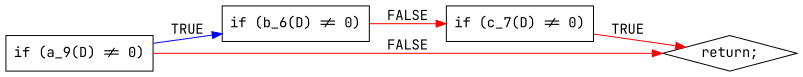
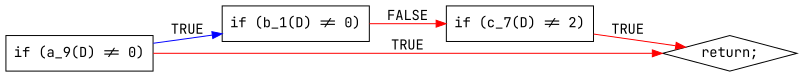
(296, 24) -> (296, 24)
(520, 24) -> (520, 24)
(408, 46) -> (408, 46)
